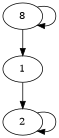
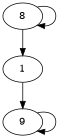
(23, 122) -> (23, 122)
